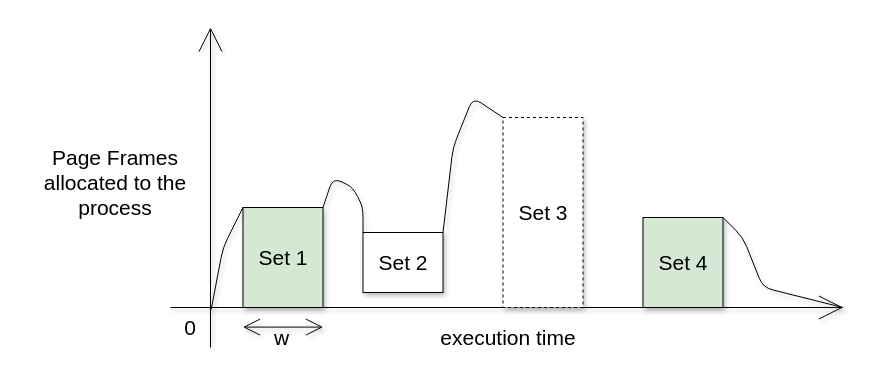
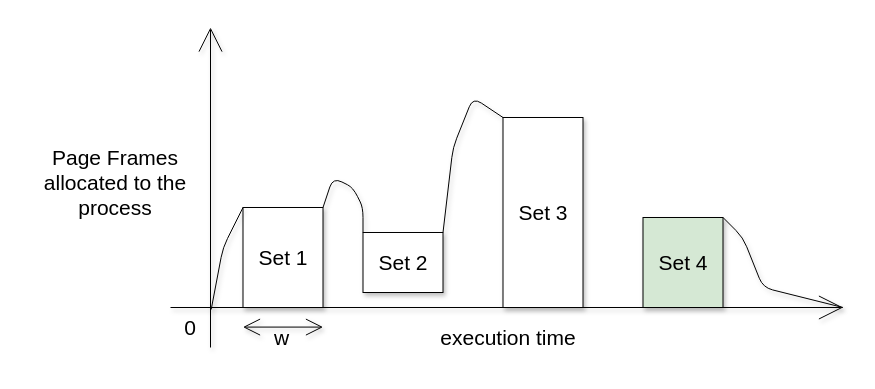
(543, 213) -> (543, 213)
(283, 258) -> (283, 258)
